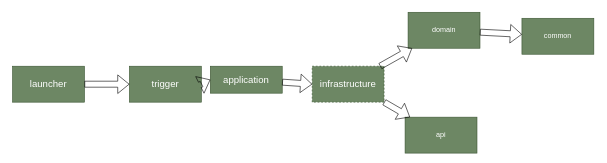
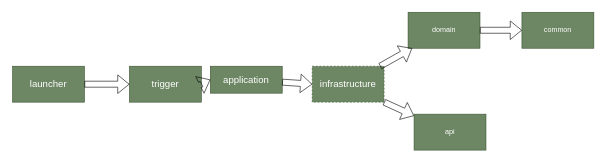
(558, 36) -> (558, 30)
(441, 135) -> (450, 132)
